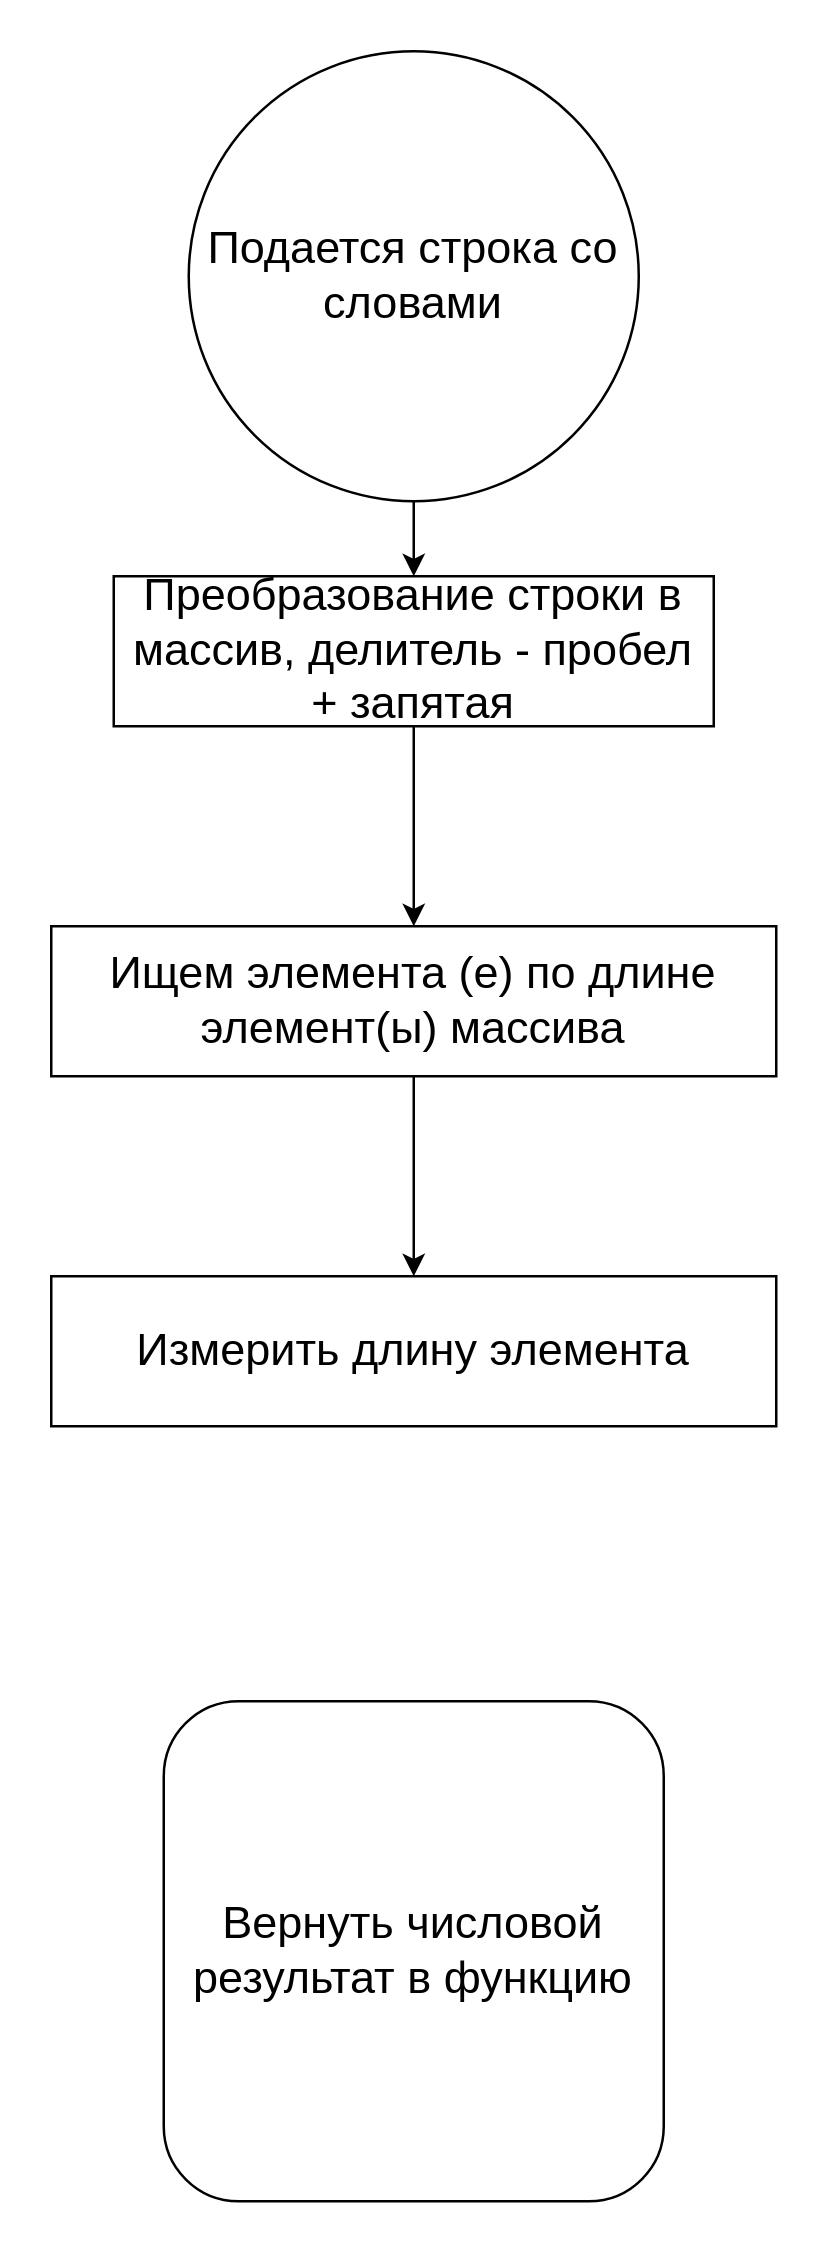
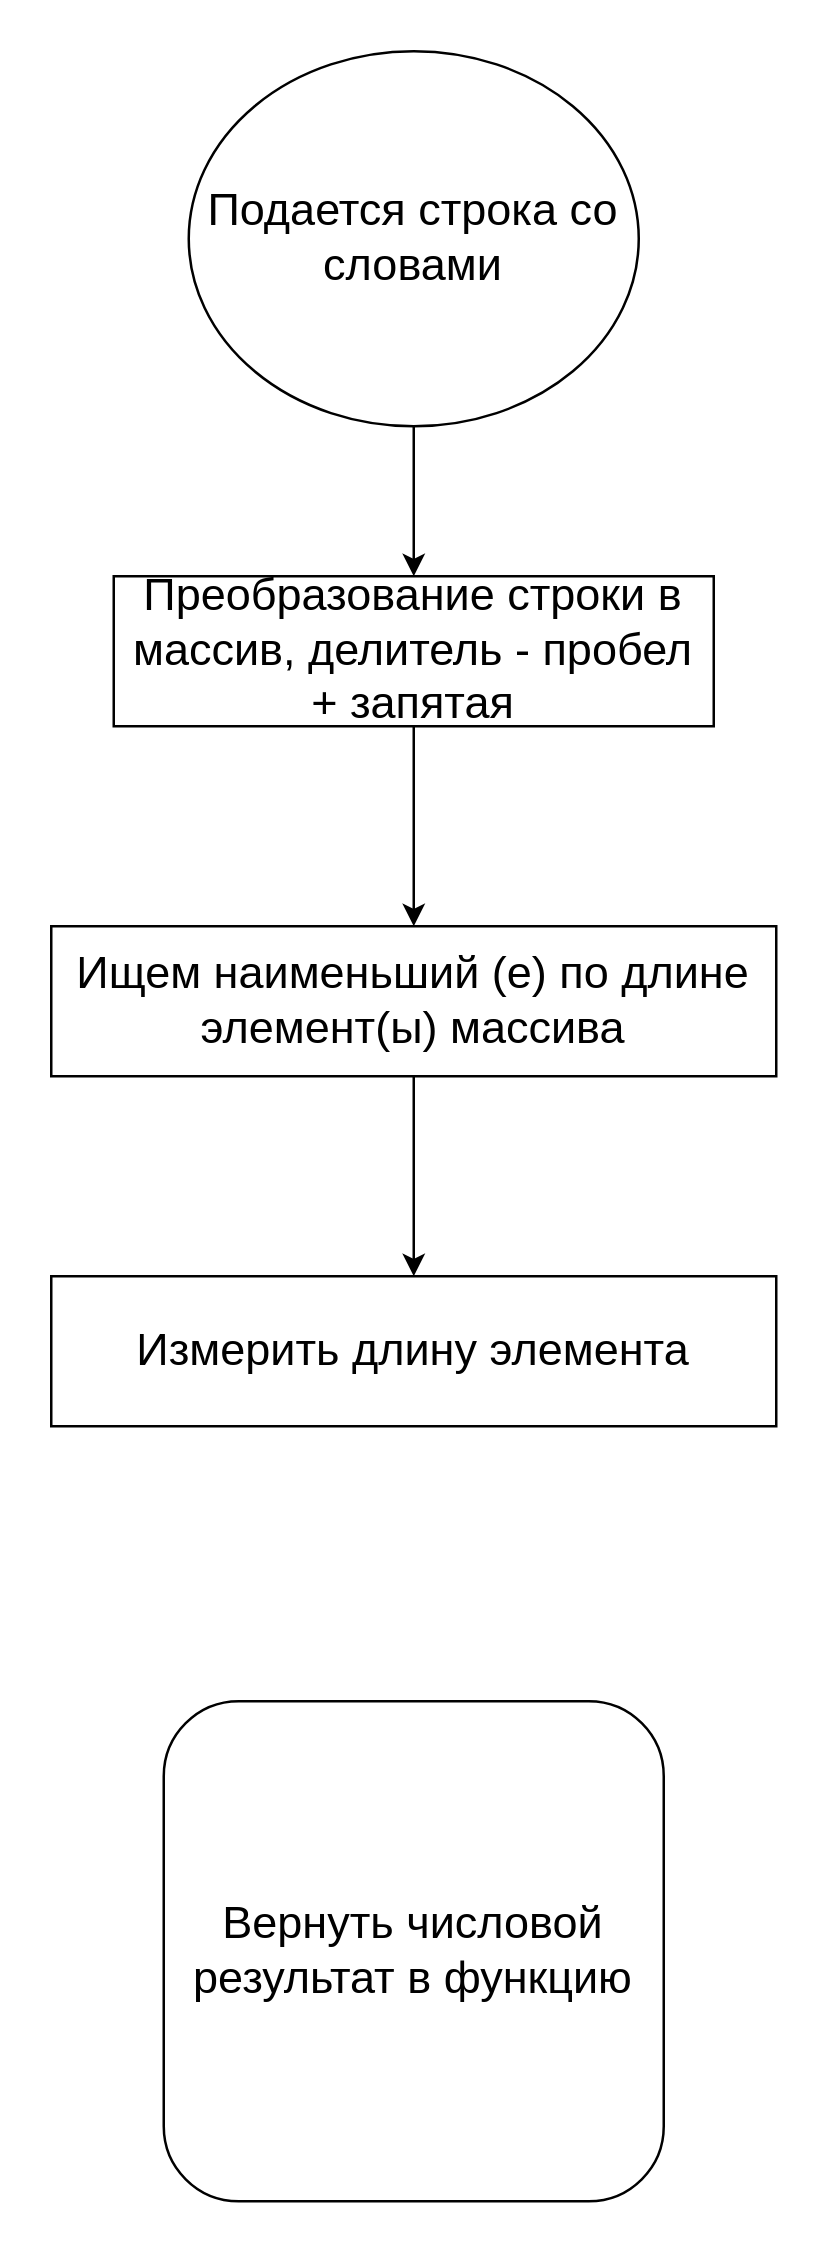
(414, 276) -> (414, 239)
(414, 1001) -> (414, 1001)
